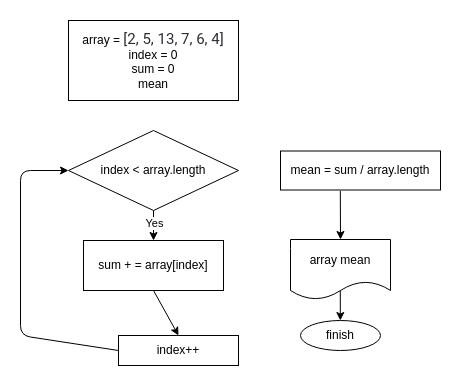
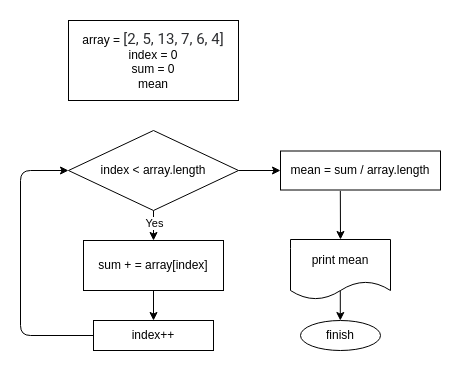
none -> (256, 171)
(341, 261) -> (341, 261)
(179, 351) -> (154, 336)
